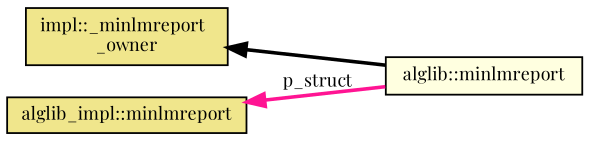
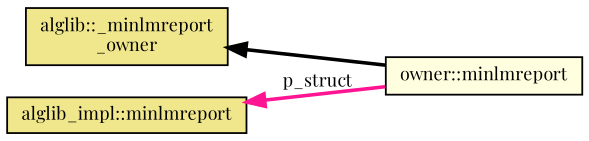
(127, 37) -> (127, 37)
(484, 76) -> (484, 76)
